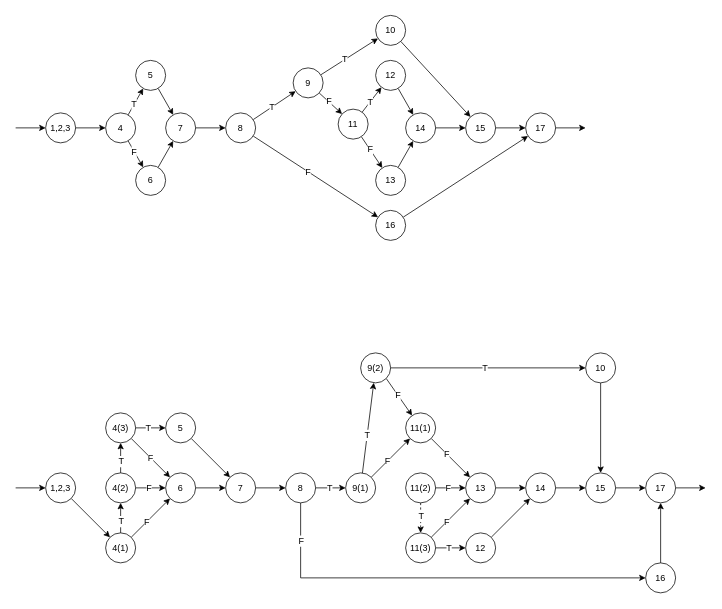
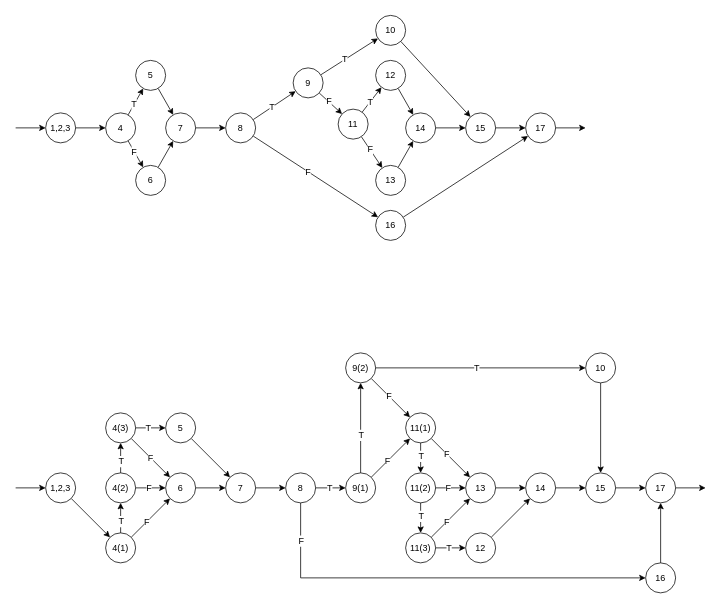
(375, 368) -> (360, 368)
none -> (420, 455)
(420, 507) -> (420, 507)
